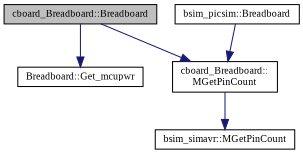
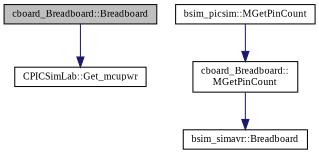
(237, 14) -> (245, 14)
(141, 41) -> none
(80, 77) -> (80, 77)
(225, 139) -> (245, 139)
